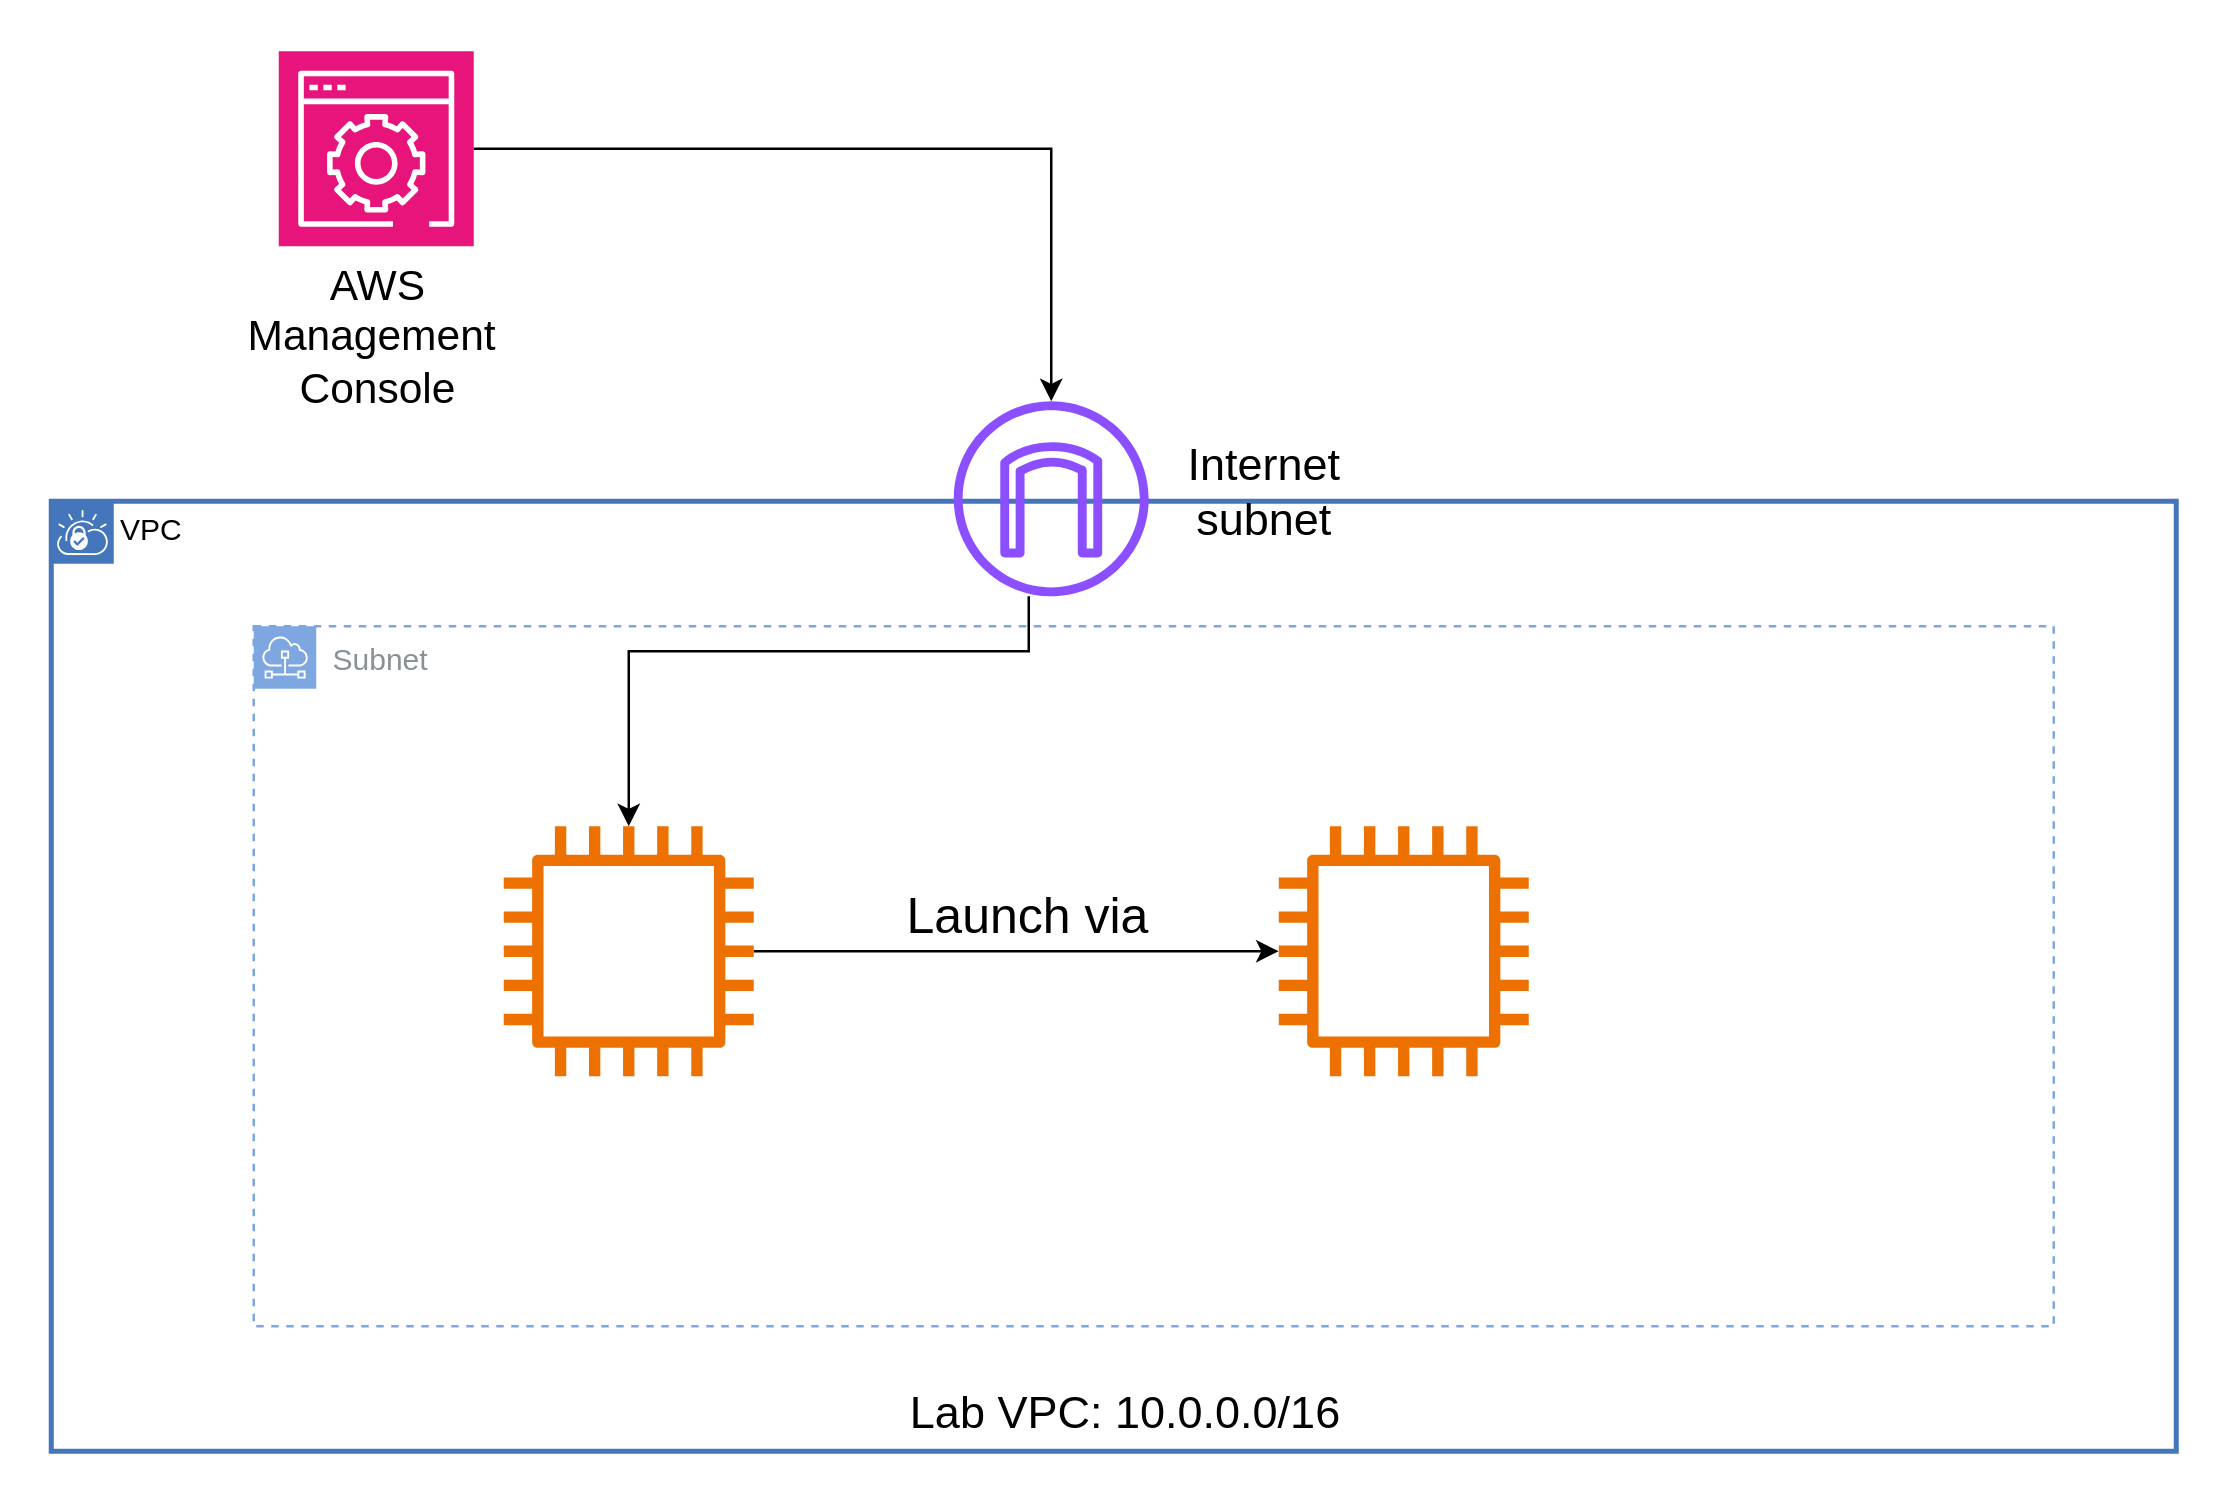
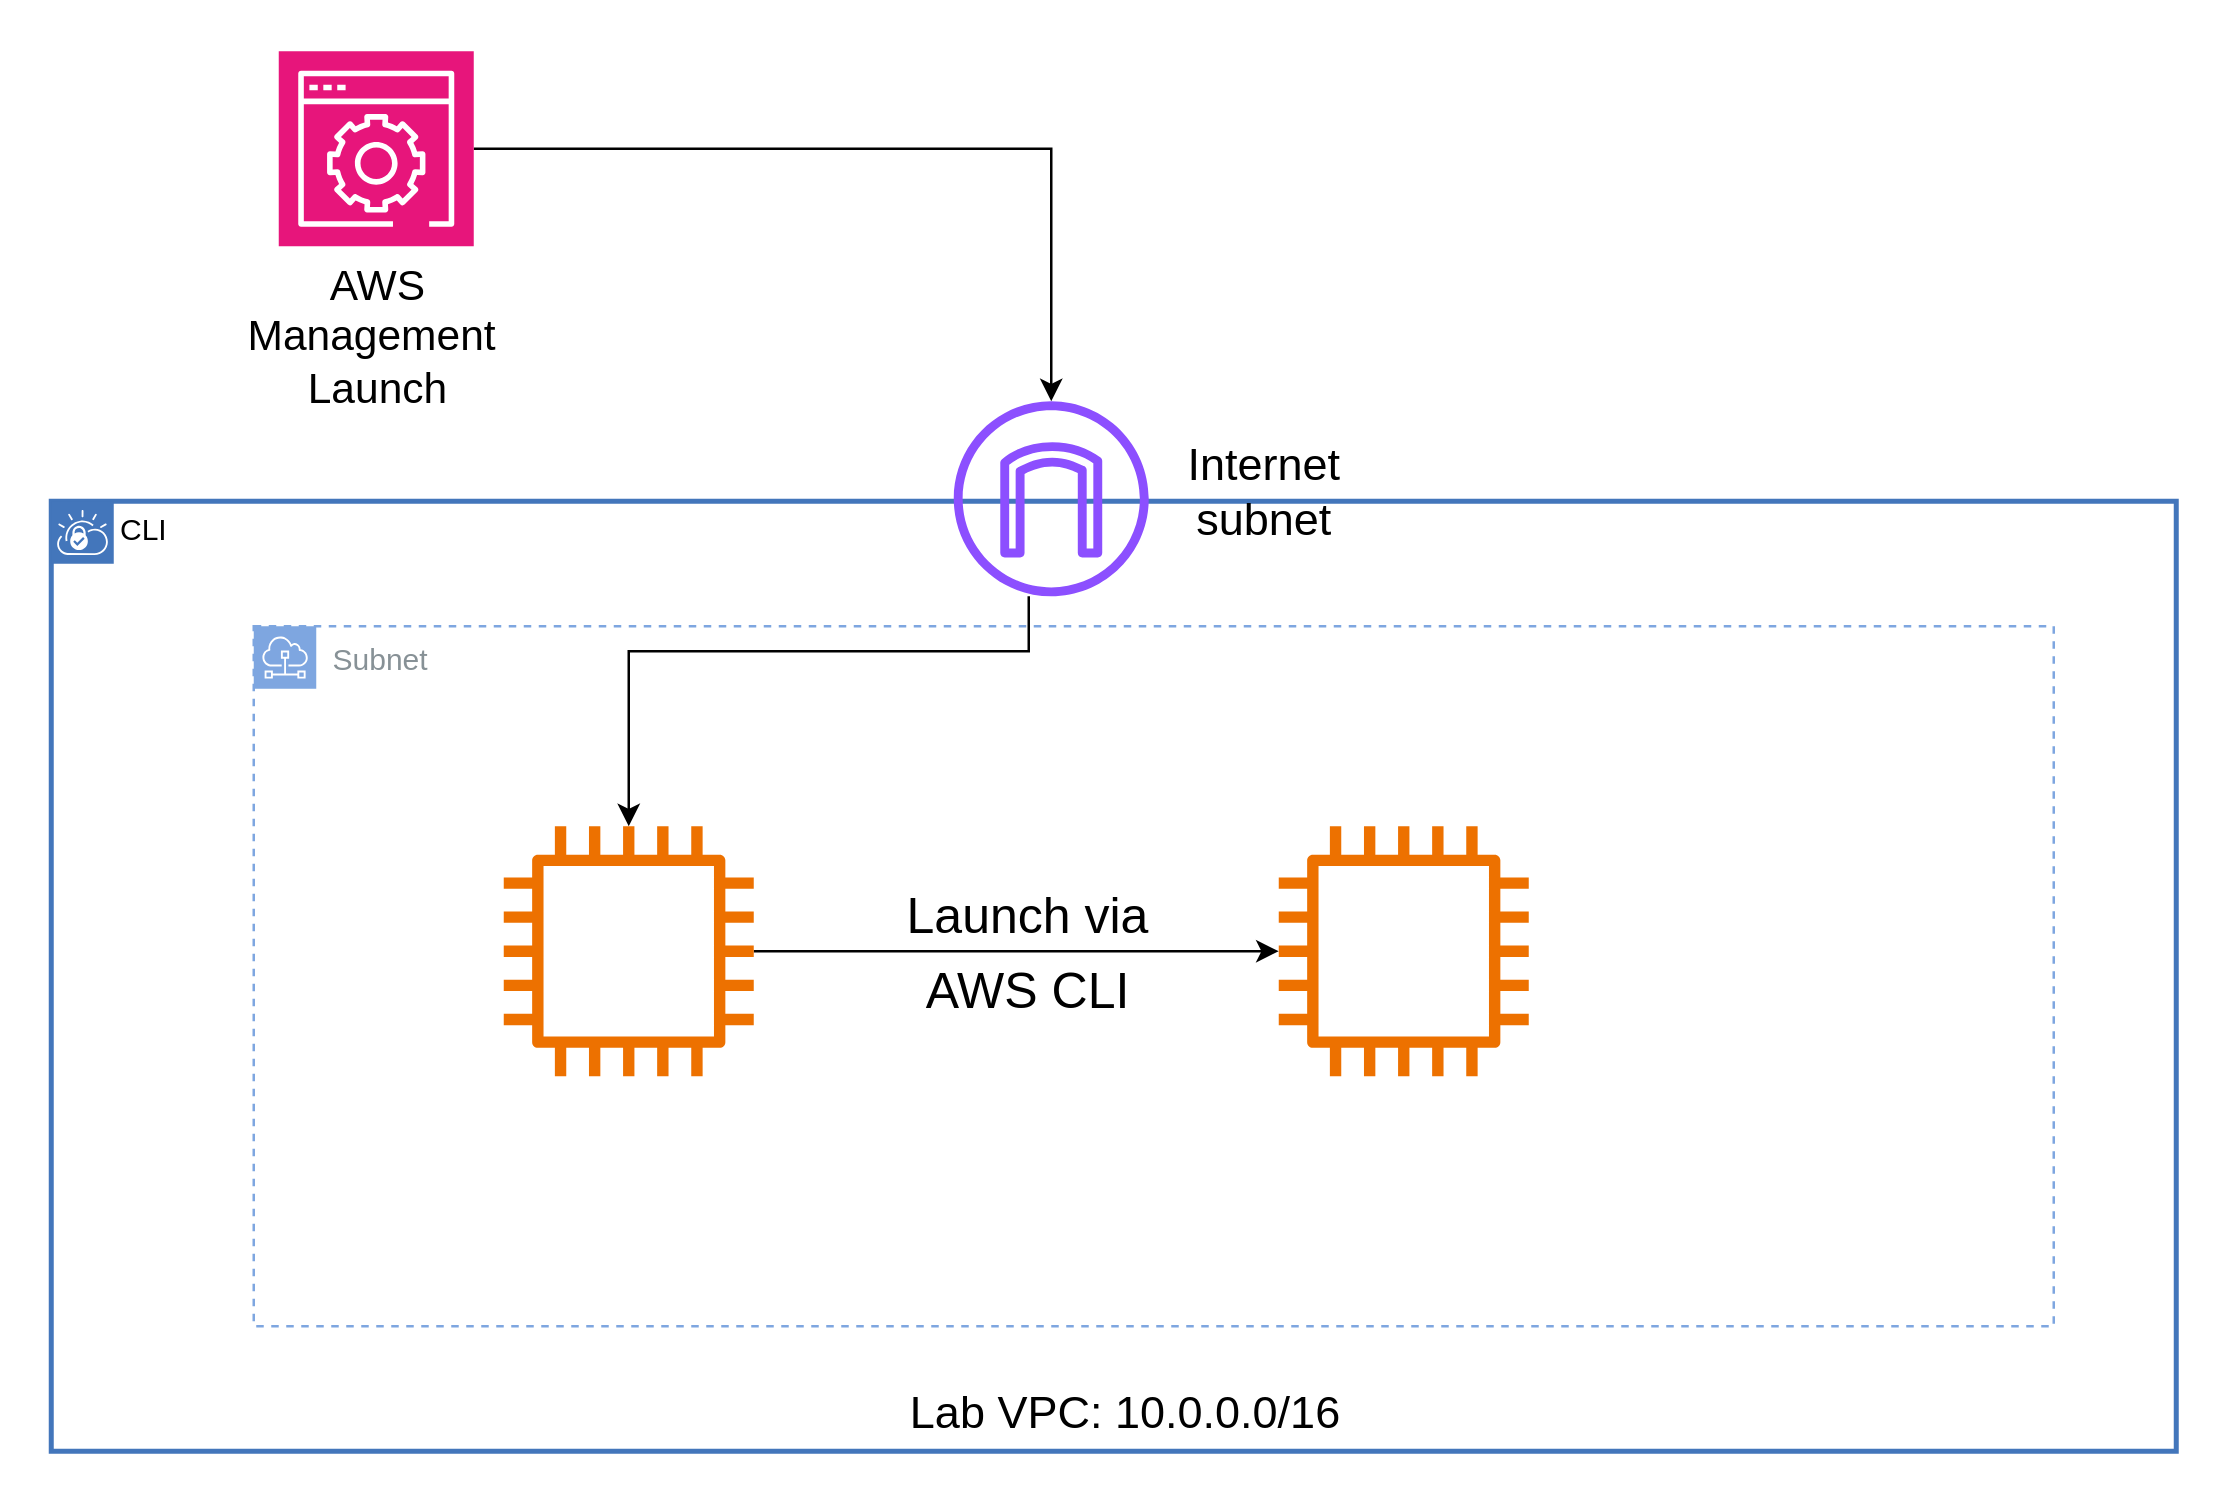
(379, 339) -> (379, 339)
(146, 532) -> (146, 532)
none -> (1029, 989)
